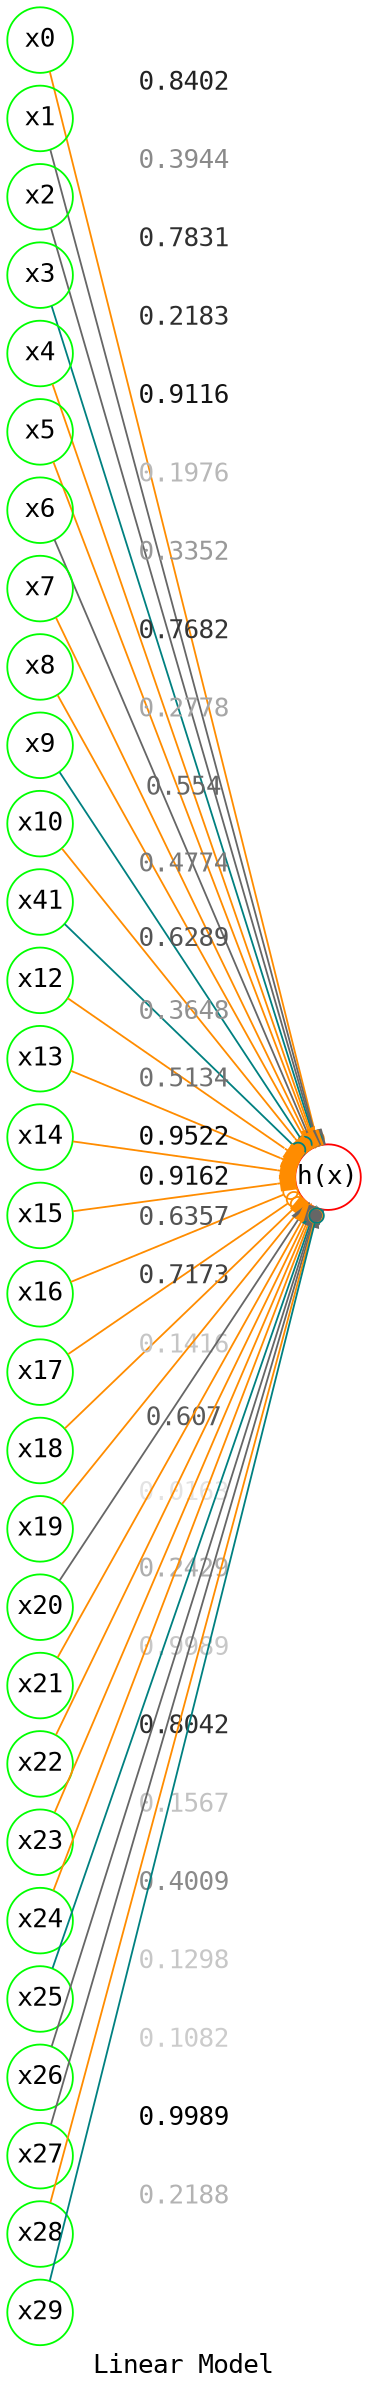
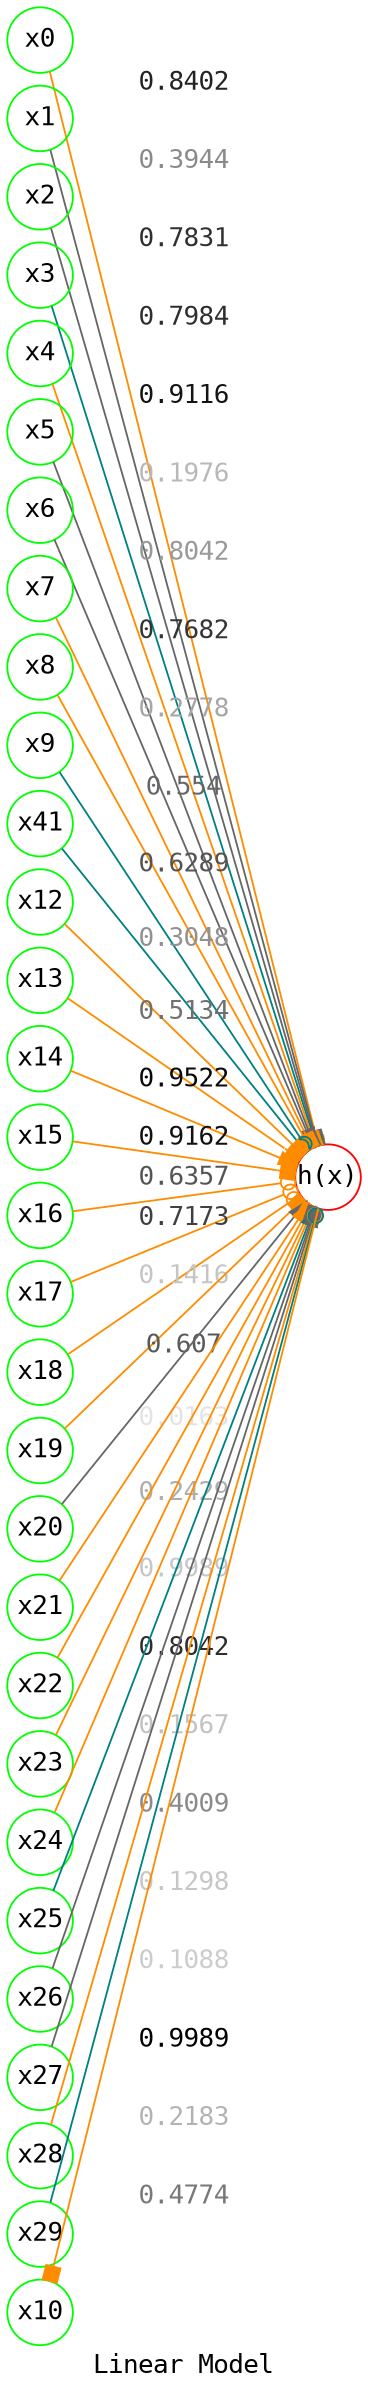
(184, 318) -> (184, 318)
(184, 553) -> (184, 553)
(181, 796) -> (181, 796)
(178, 993) -> (173, 1788)
(184, 1012) -> (184, 939)
(175, 1156) -> (176, 1114)
(184, 2040) -> (184, 1962)
(184, 2197) -> (184, 2118)
